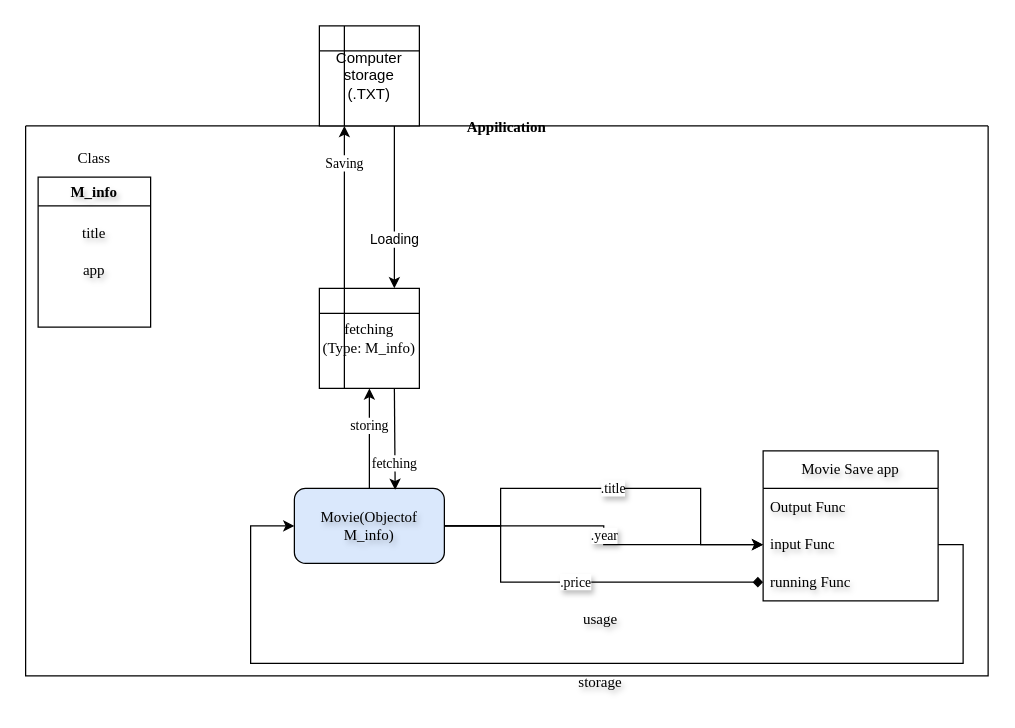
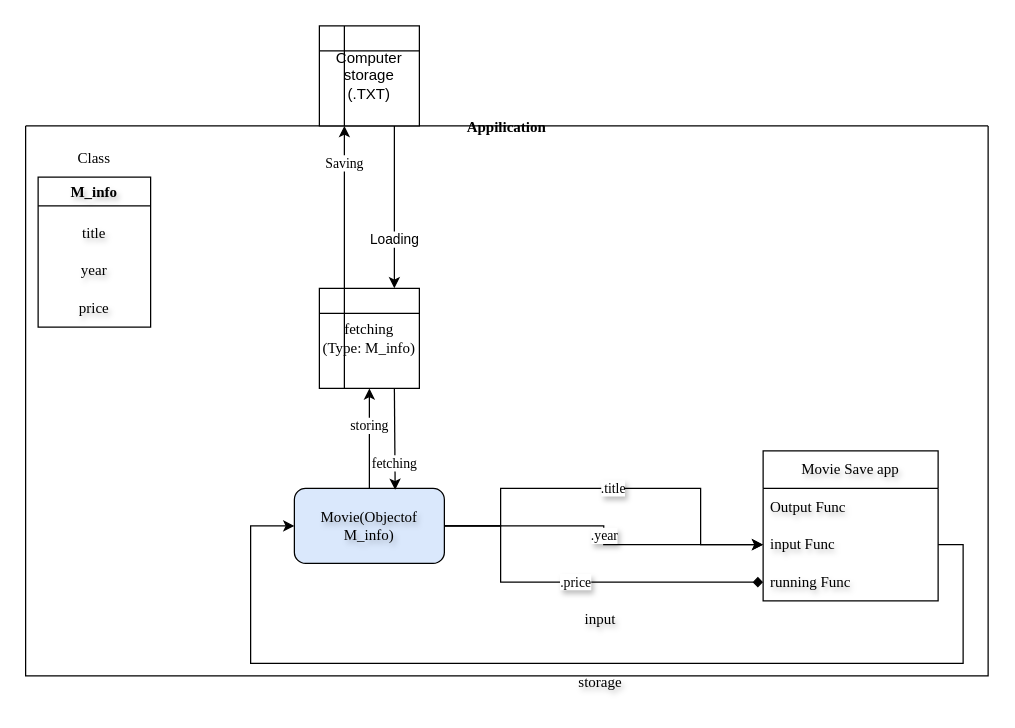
(94, 271) -> (94, 271)
none -> (94, 308)
(601, 619) -> (601, 619)
